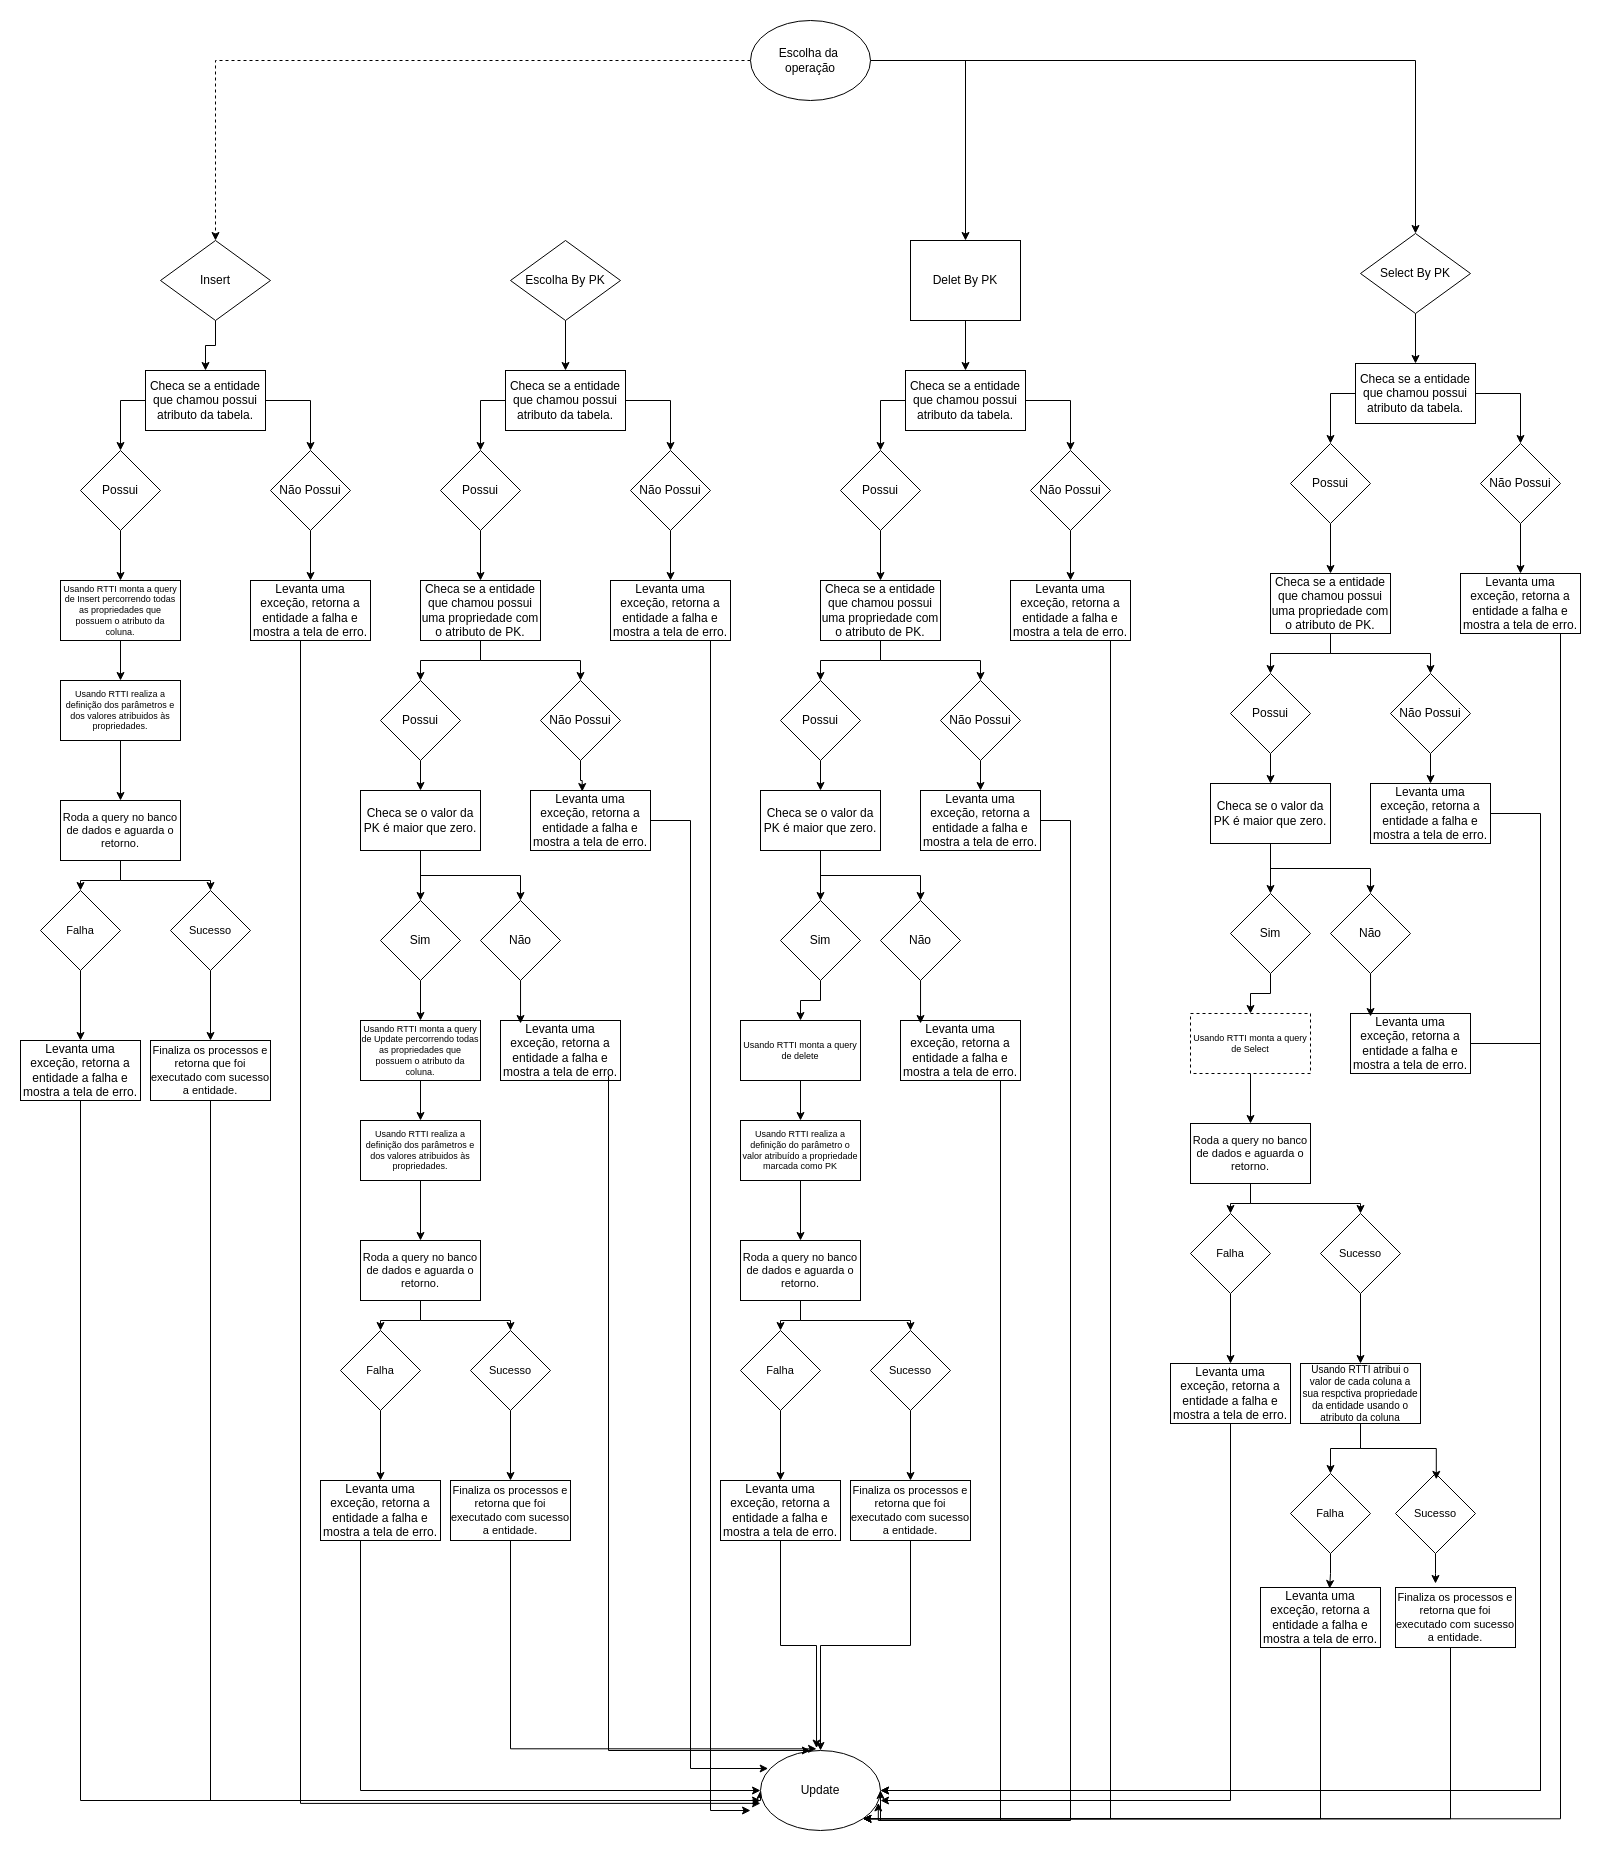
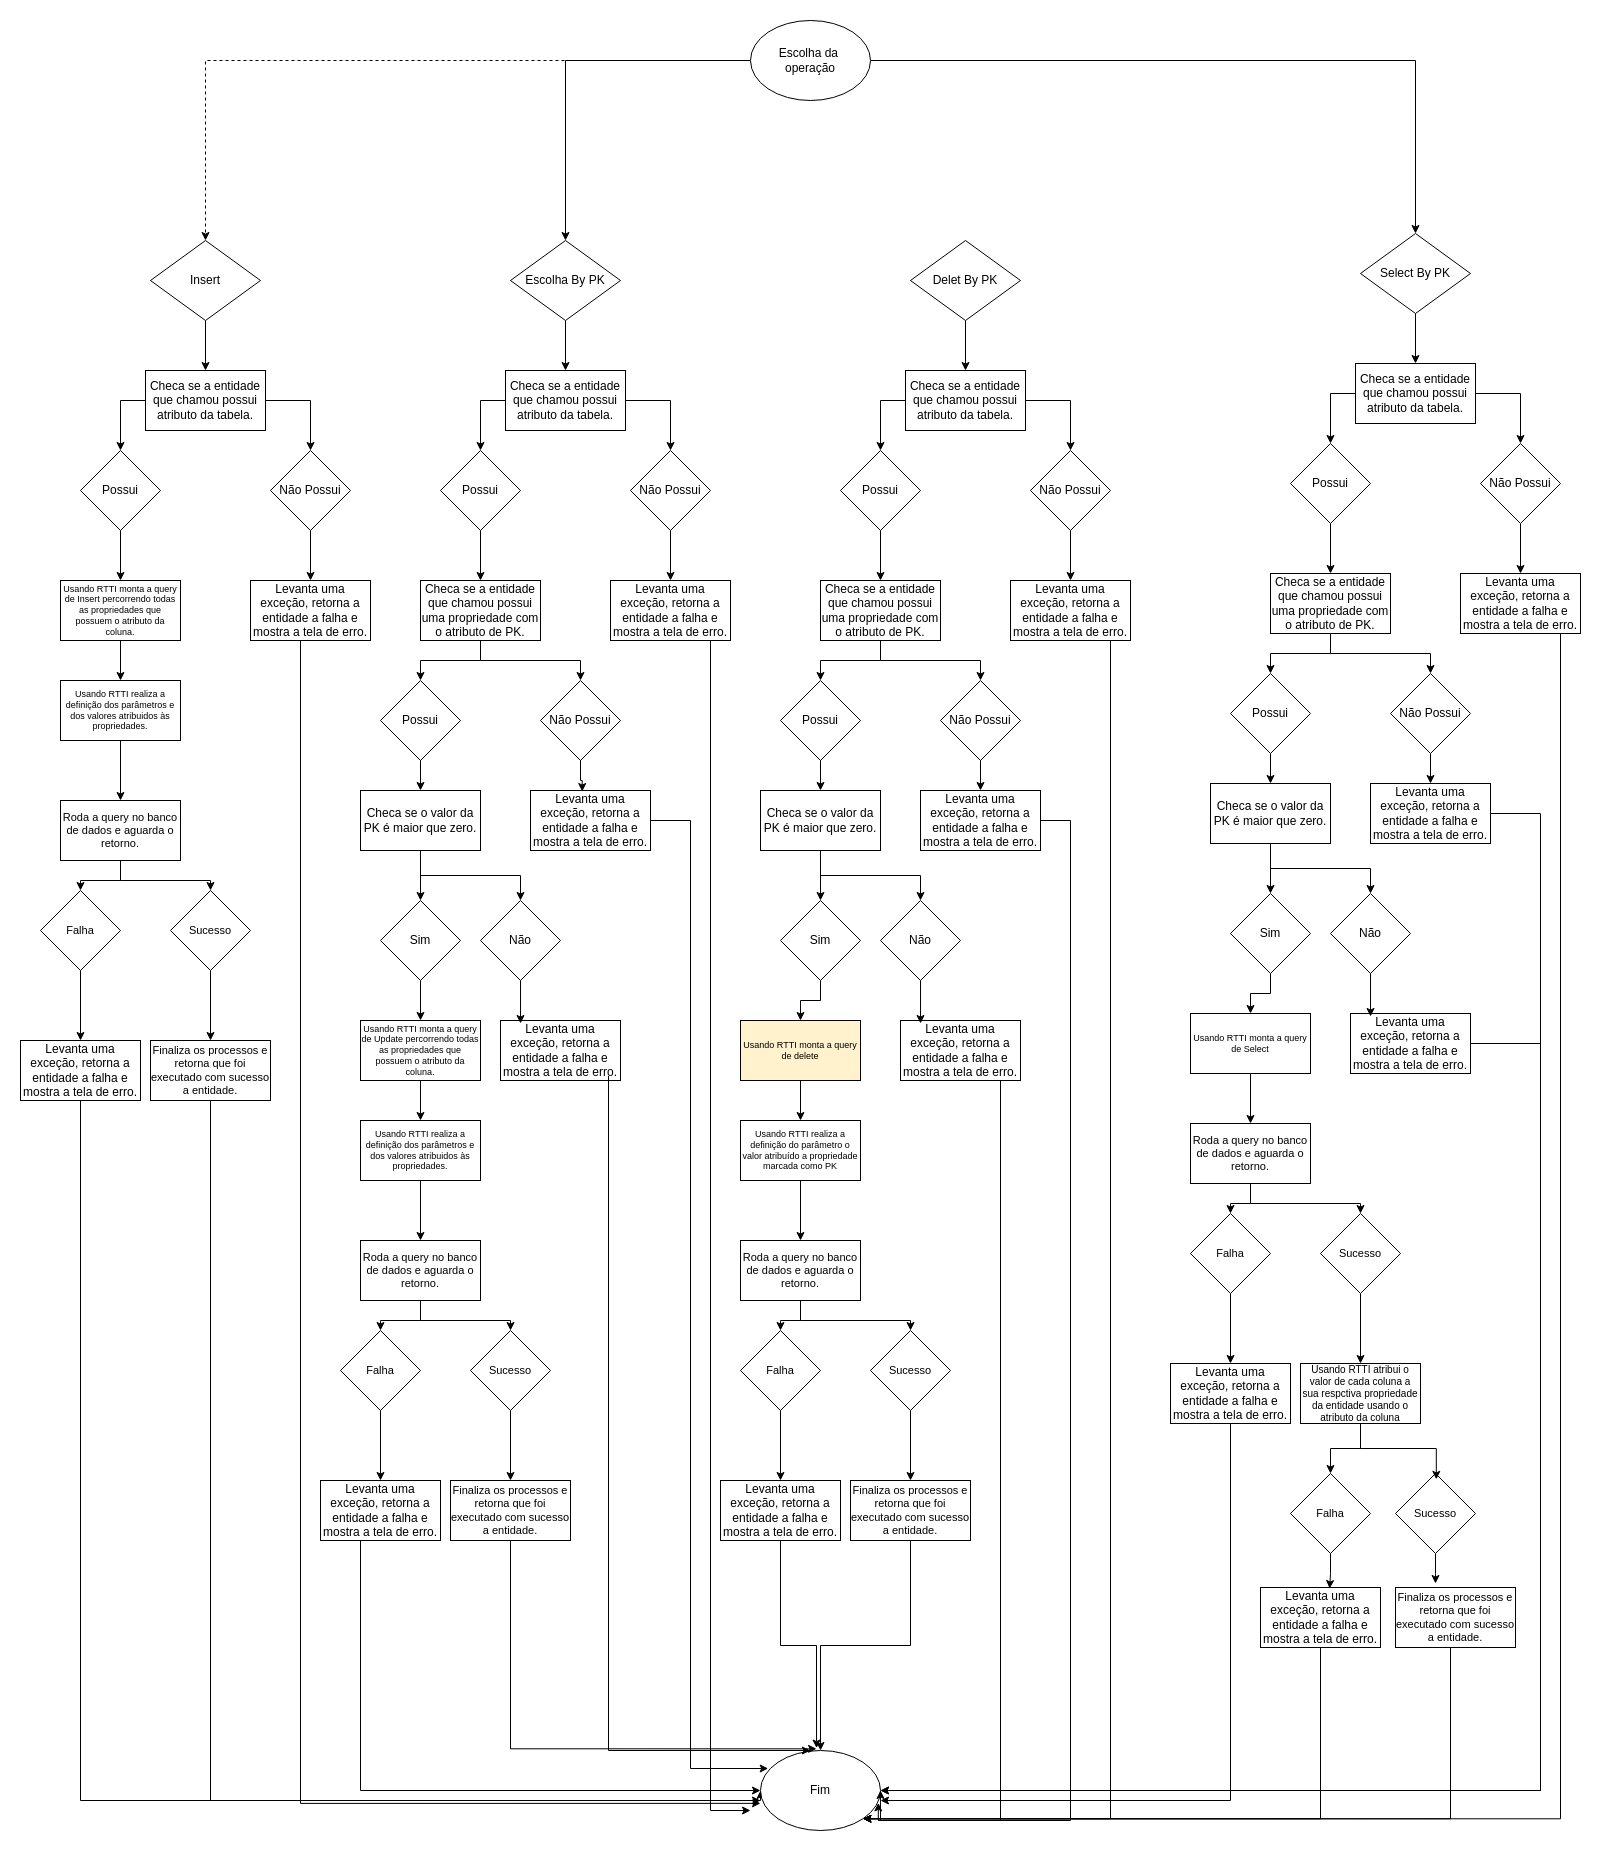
none -> (566, 148)
(966, 148) -> none
(216, 281) -> (206, 281)
(966, 281) -> (966, 281)
(1251, 1044) -> (1251, 1044)
(801, 1051) -> (801, 1051)
(821, 1791) -> (821, 1791)
